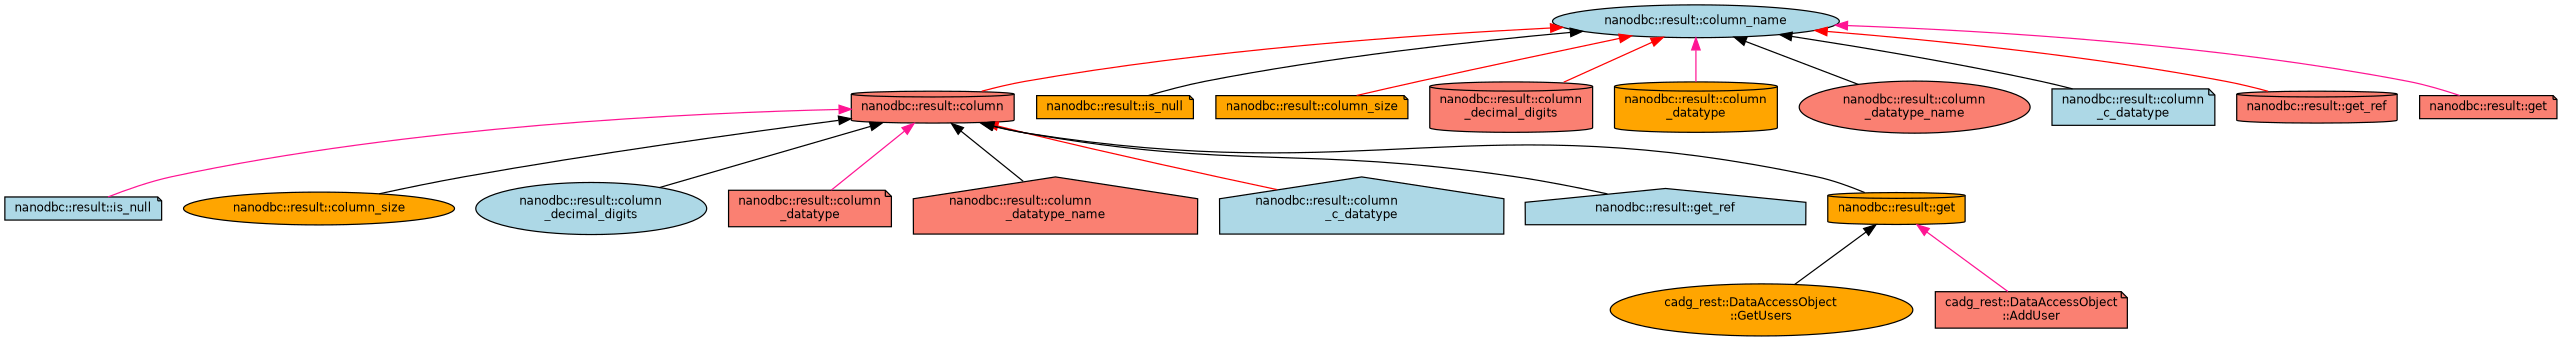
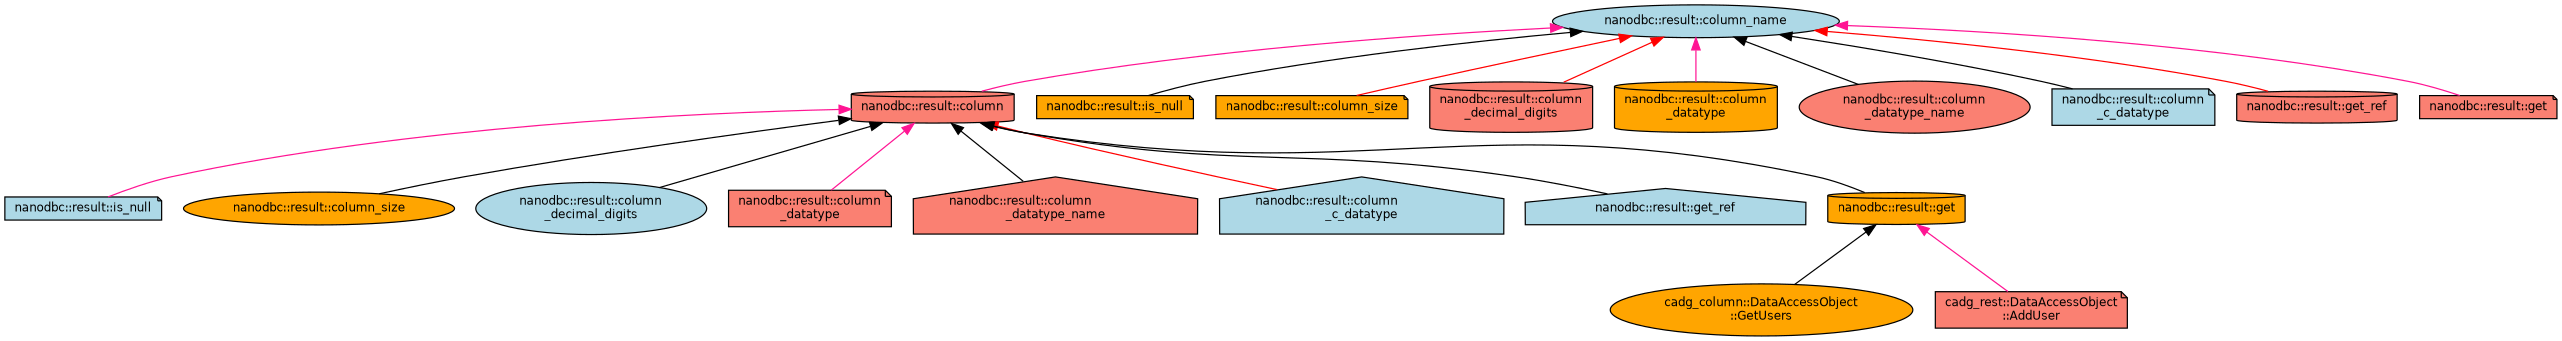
(1265, 49) -> (1265, 49)
(1762, 310) -> (1762, 310)
